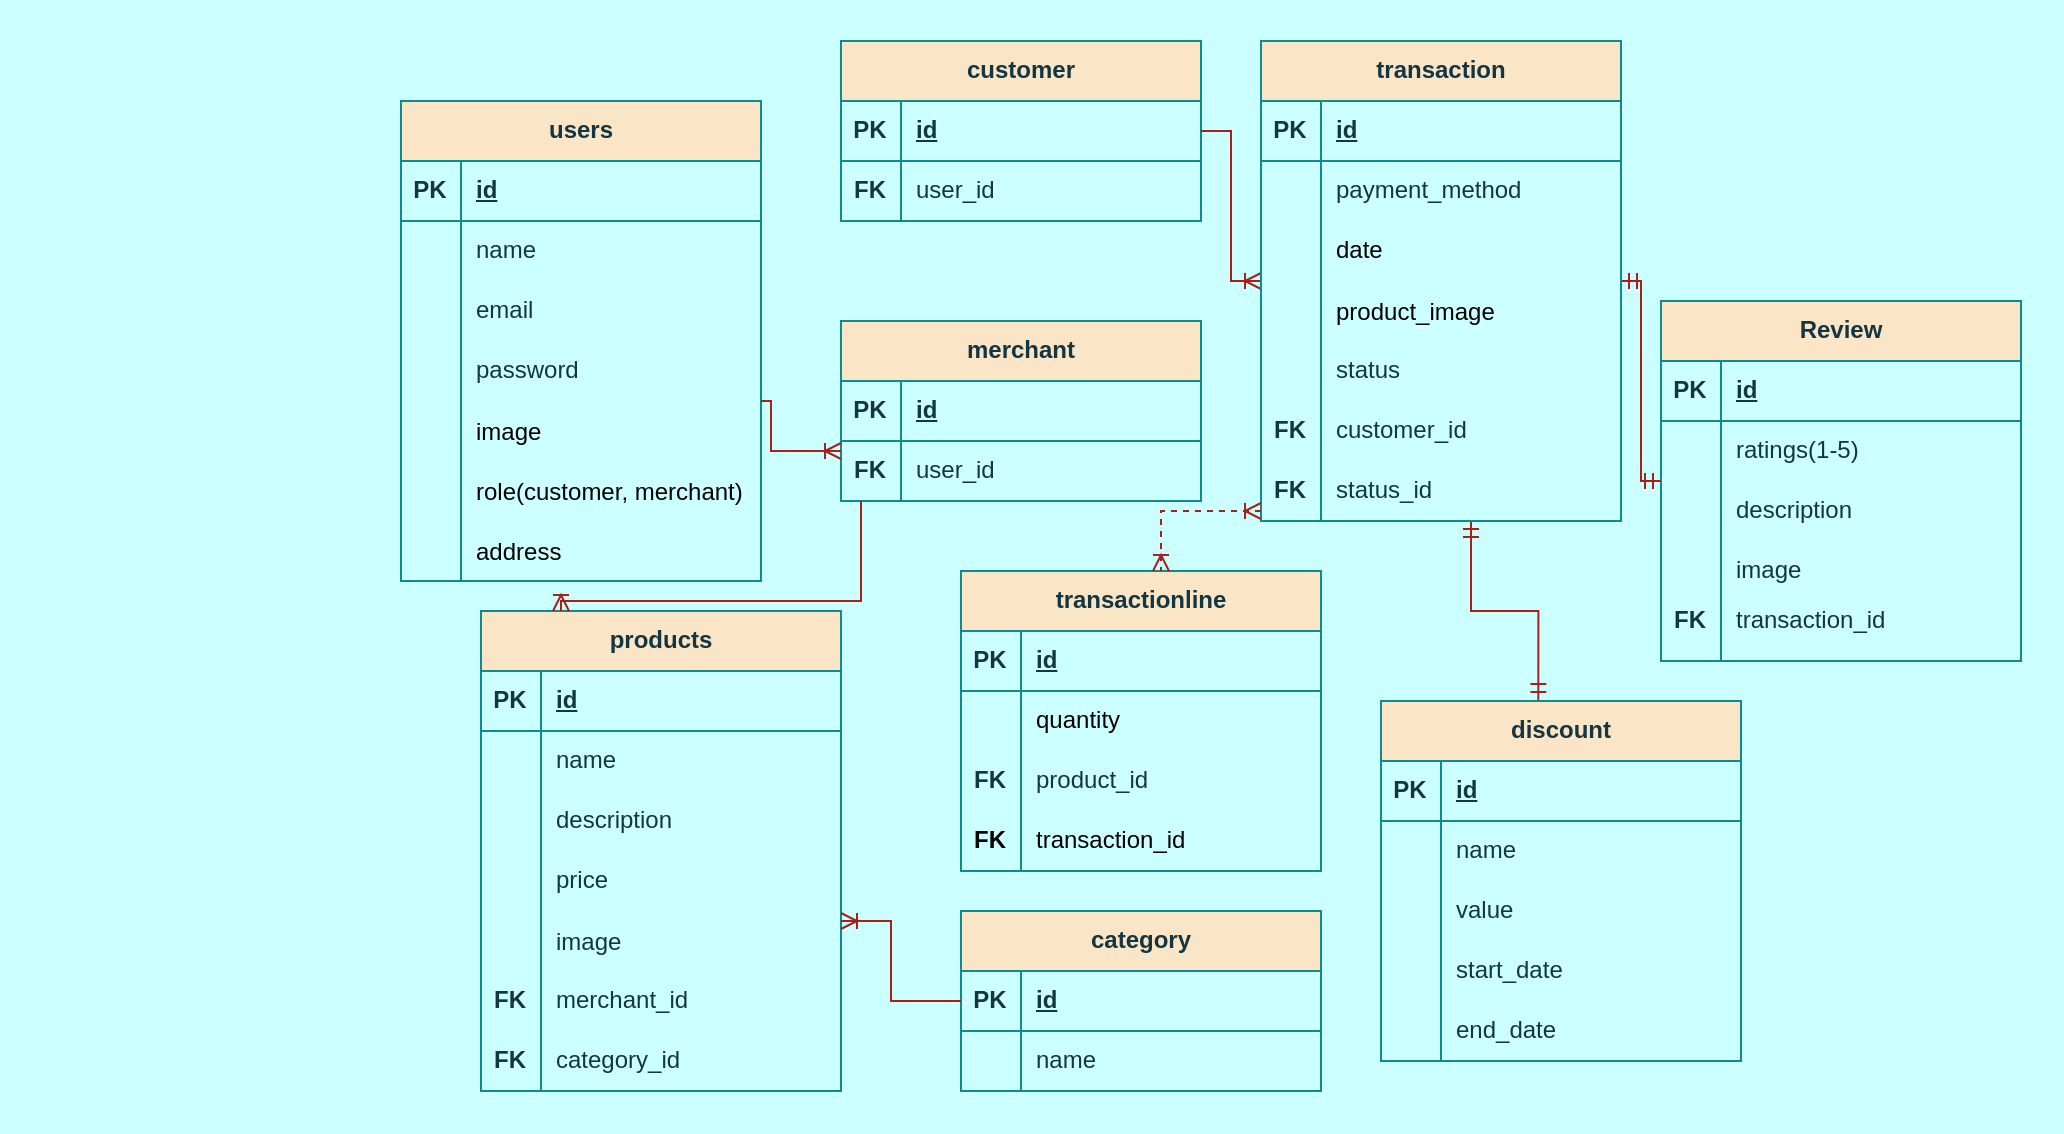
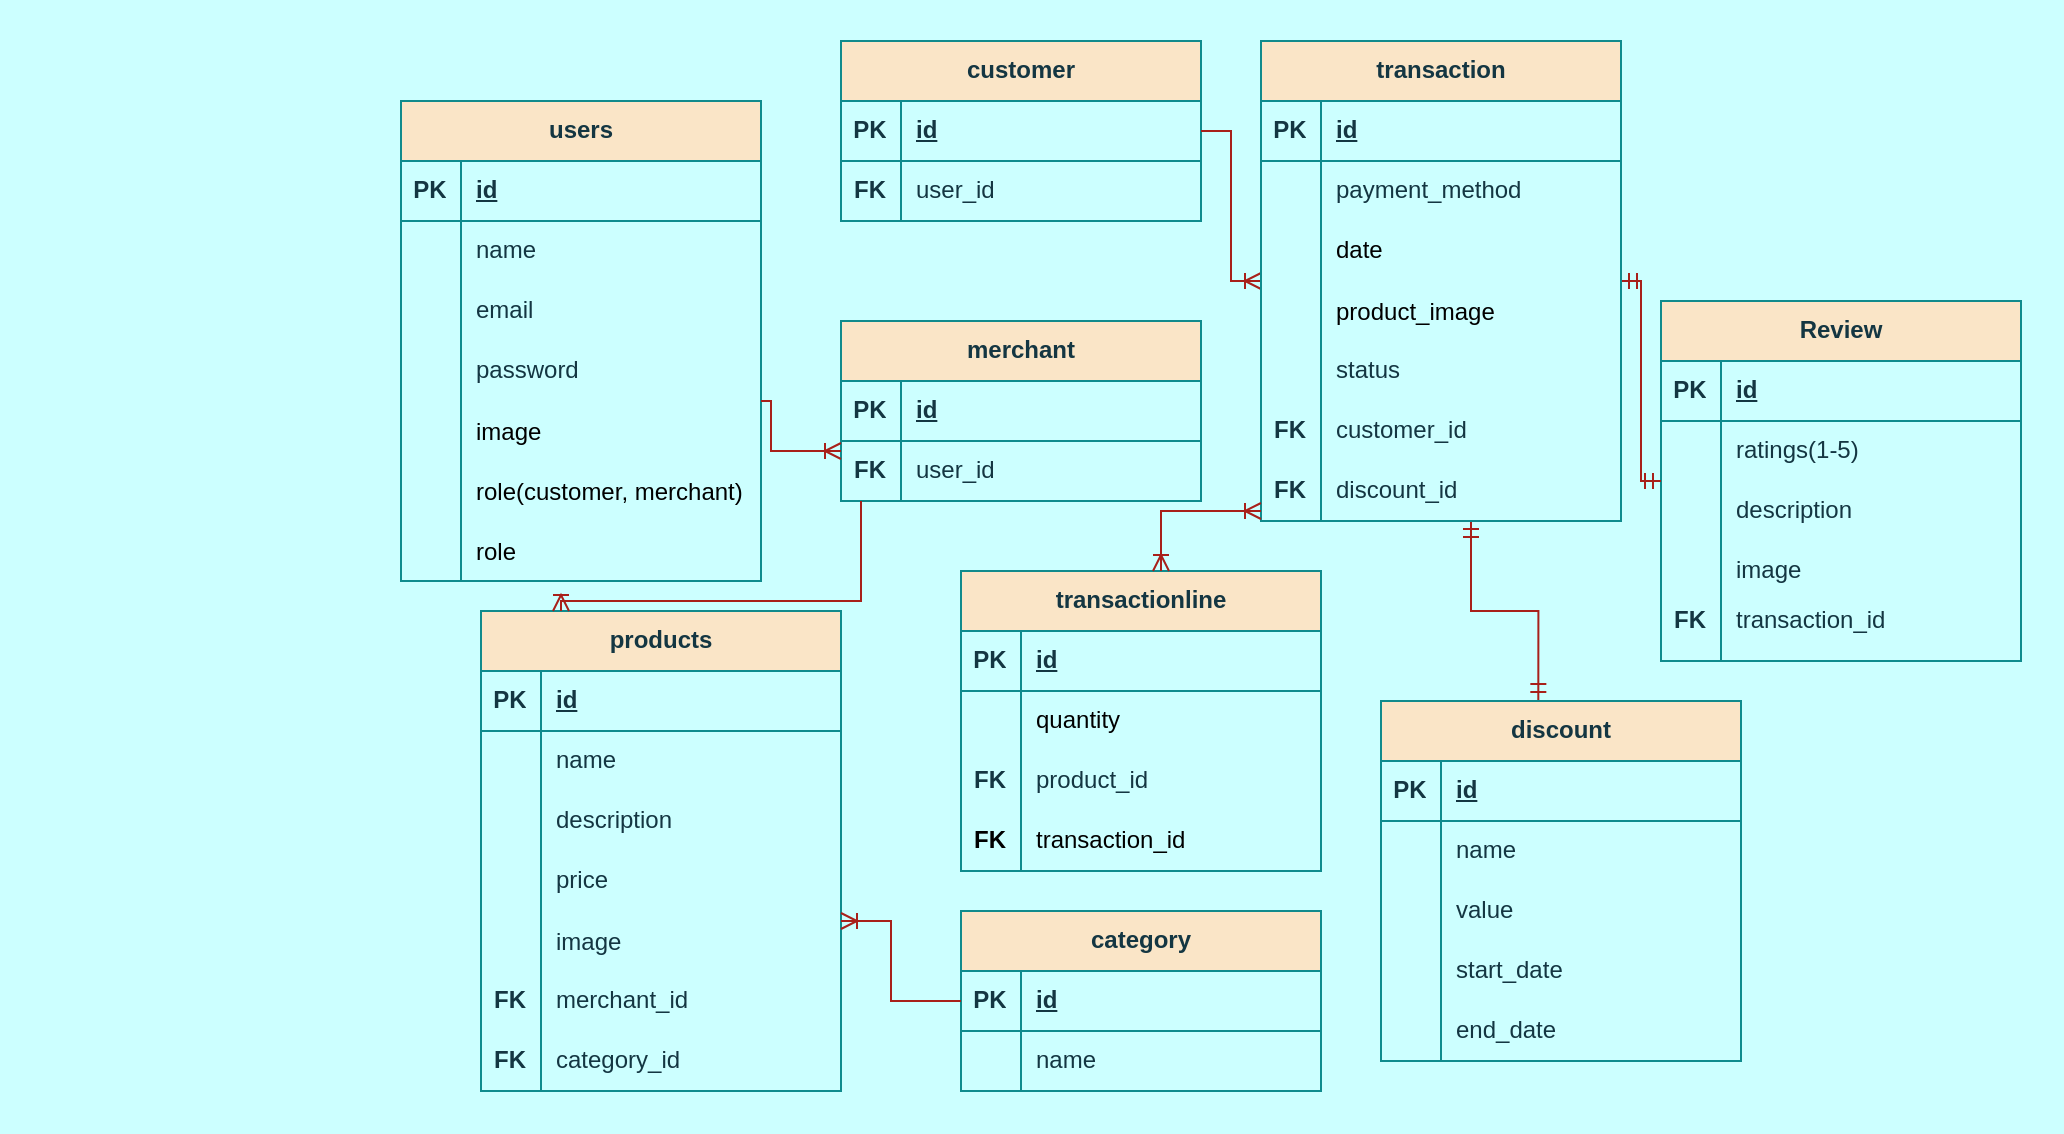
(1394, 491) -> (1405, 491)
(1180, 511) -> (1180, 511)
(523, 552) -> (500, 552)
